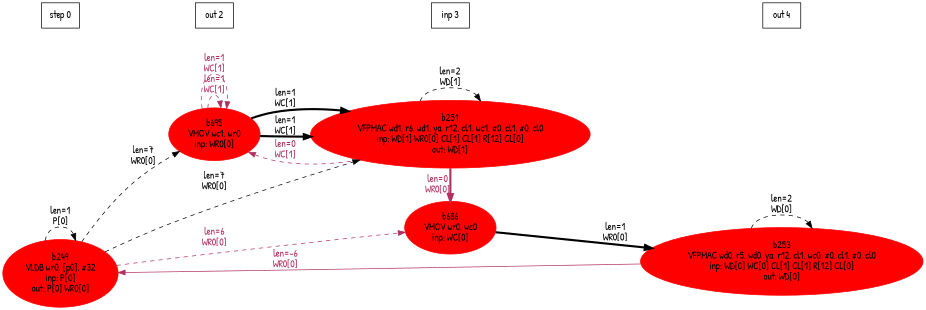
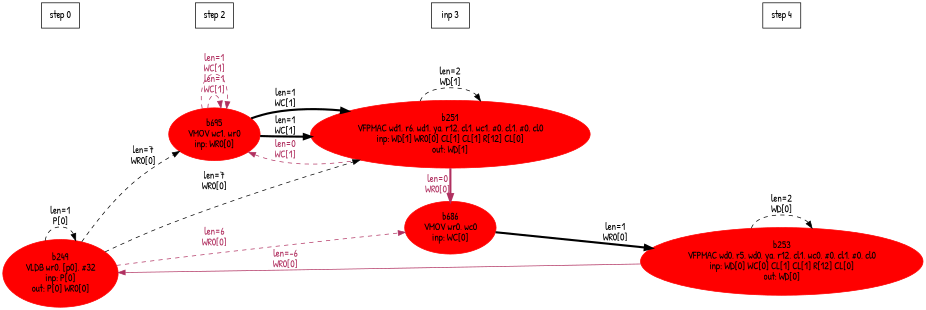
(214, 15) -> (214, 15)
(782, 15) -> (782, 15)
